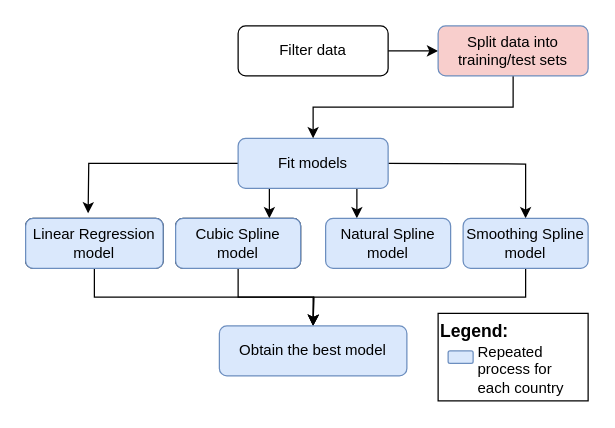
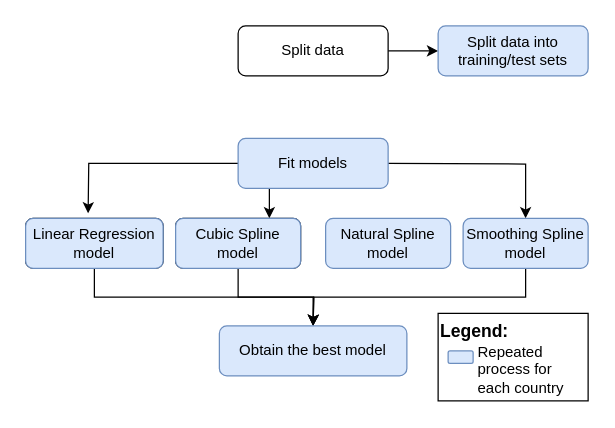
(313, 51) -> (313, 51)
(513, 51) -> (513, 51)
(417, 107) -> none
(357, 197) -> none
